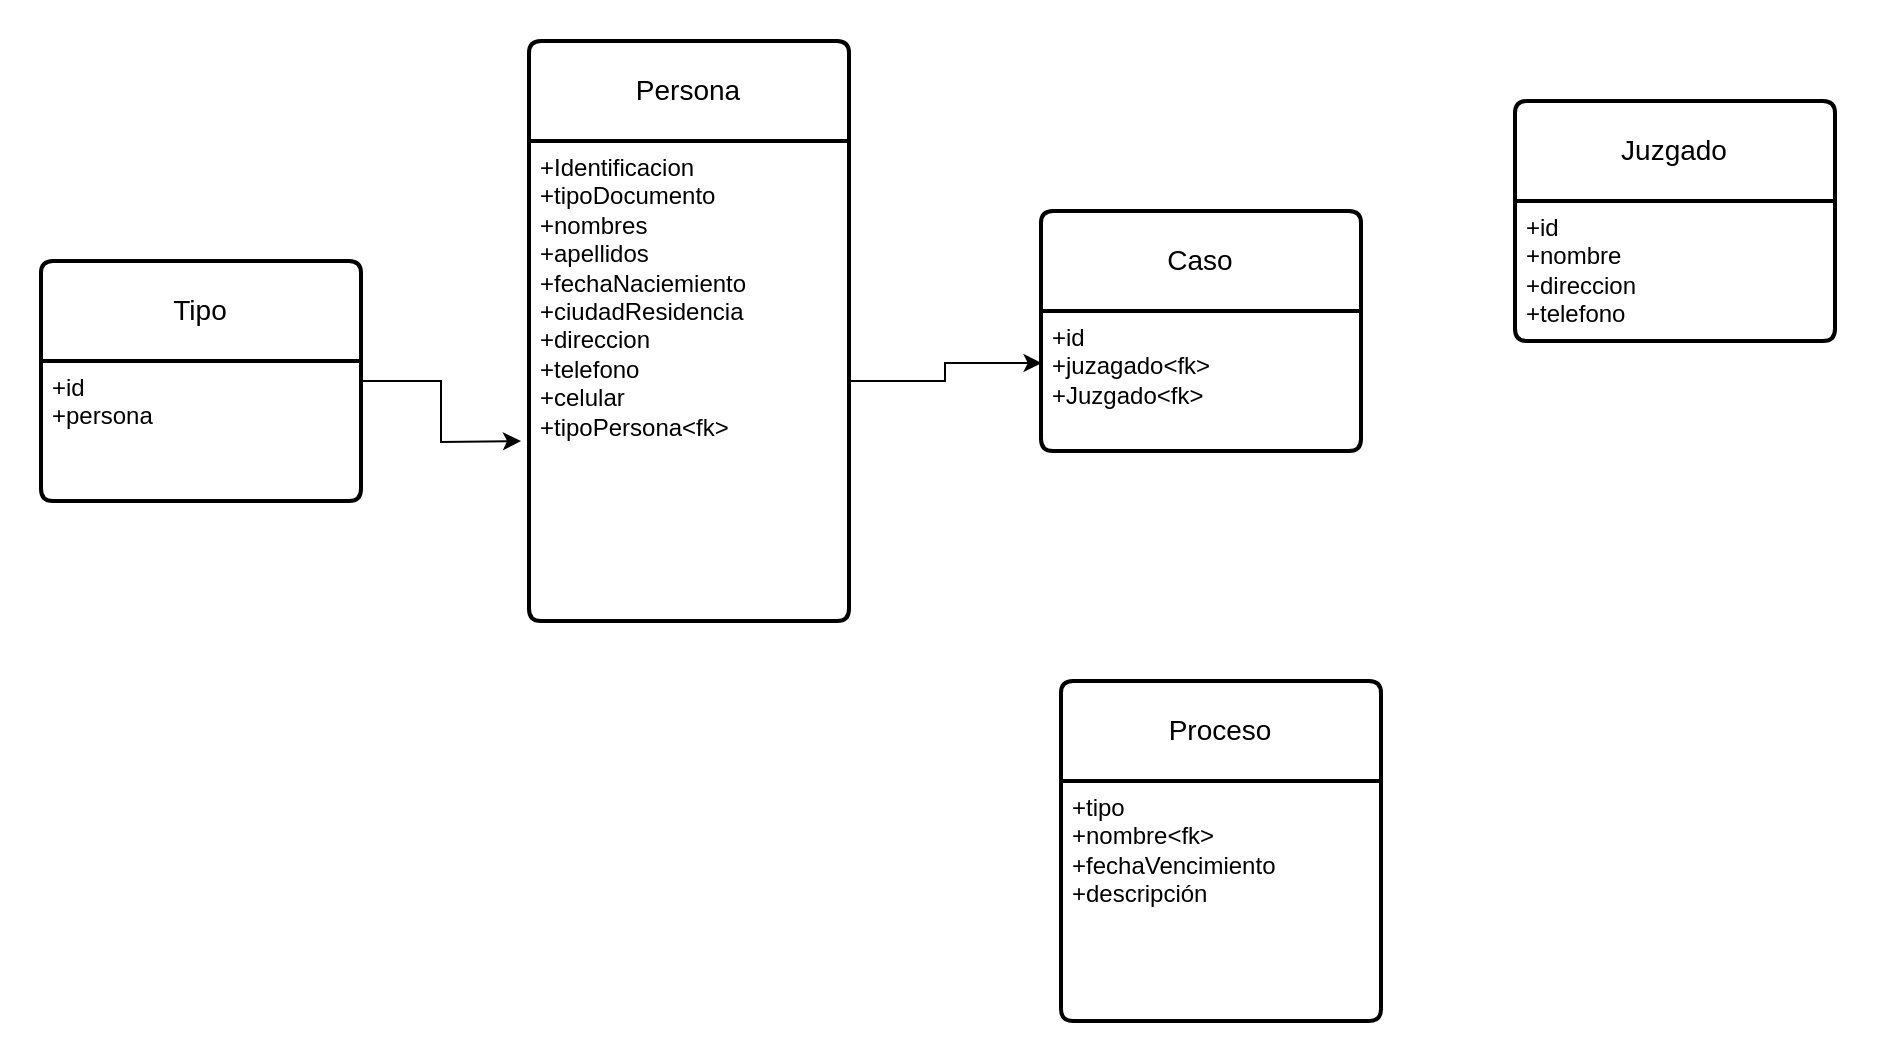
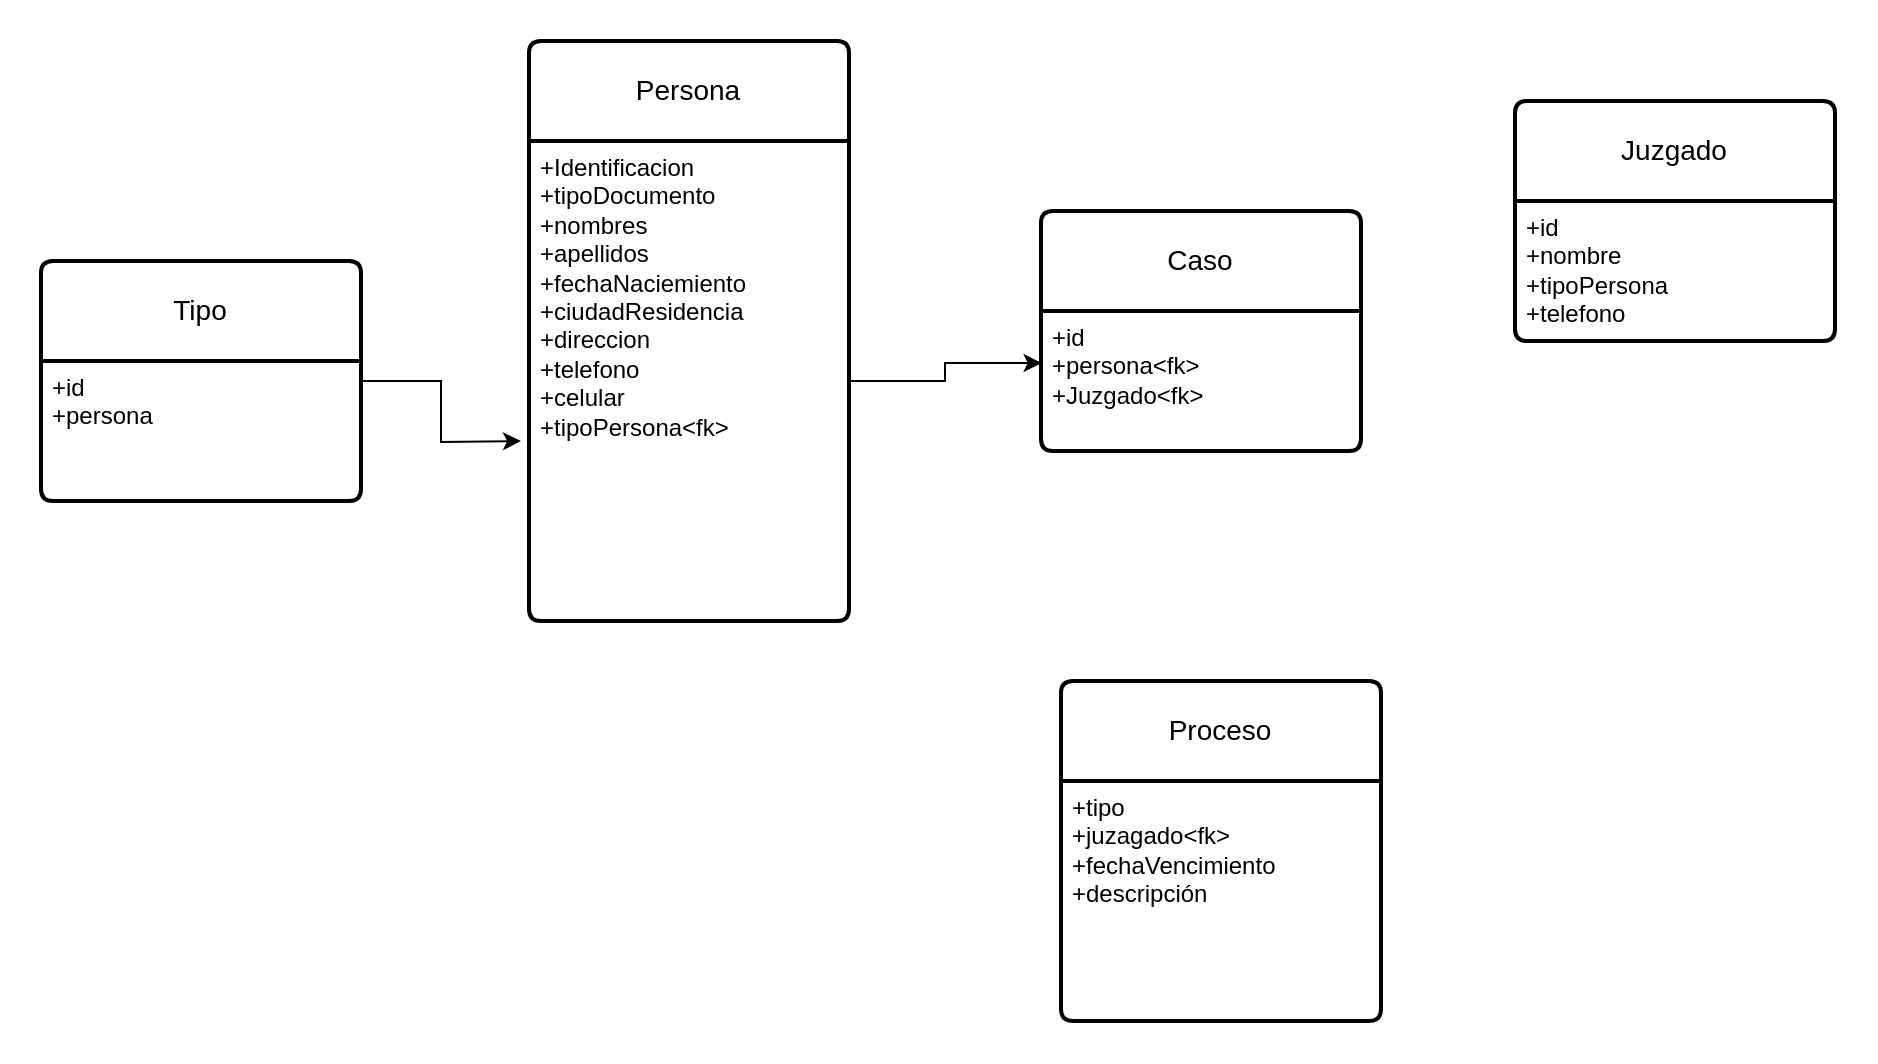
(1588, 273) -> (1605, 273)
(1140, 368) -> (1134, 368)
(1181, 853) -> (1181, 853)
